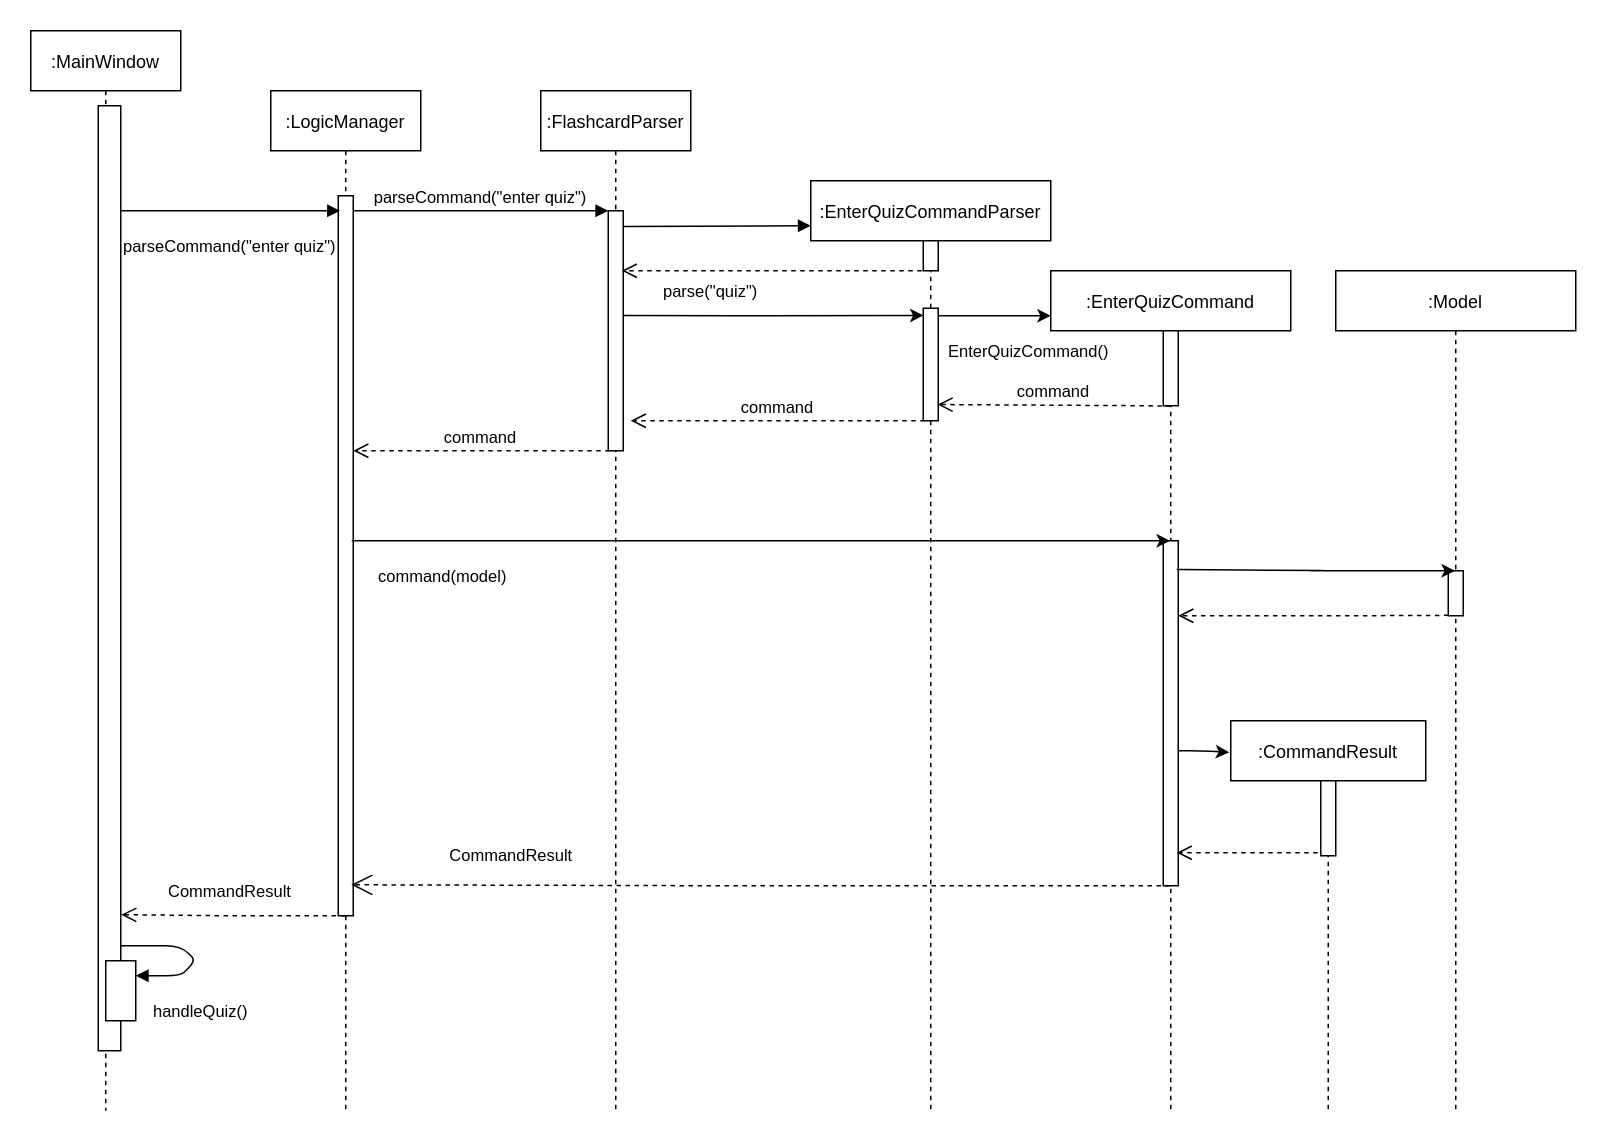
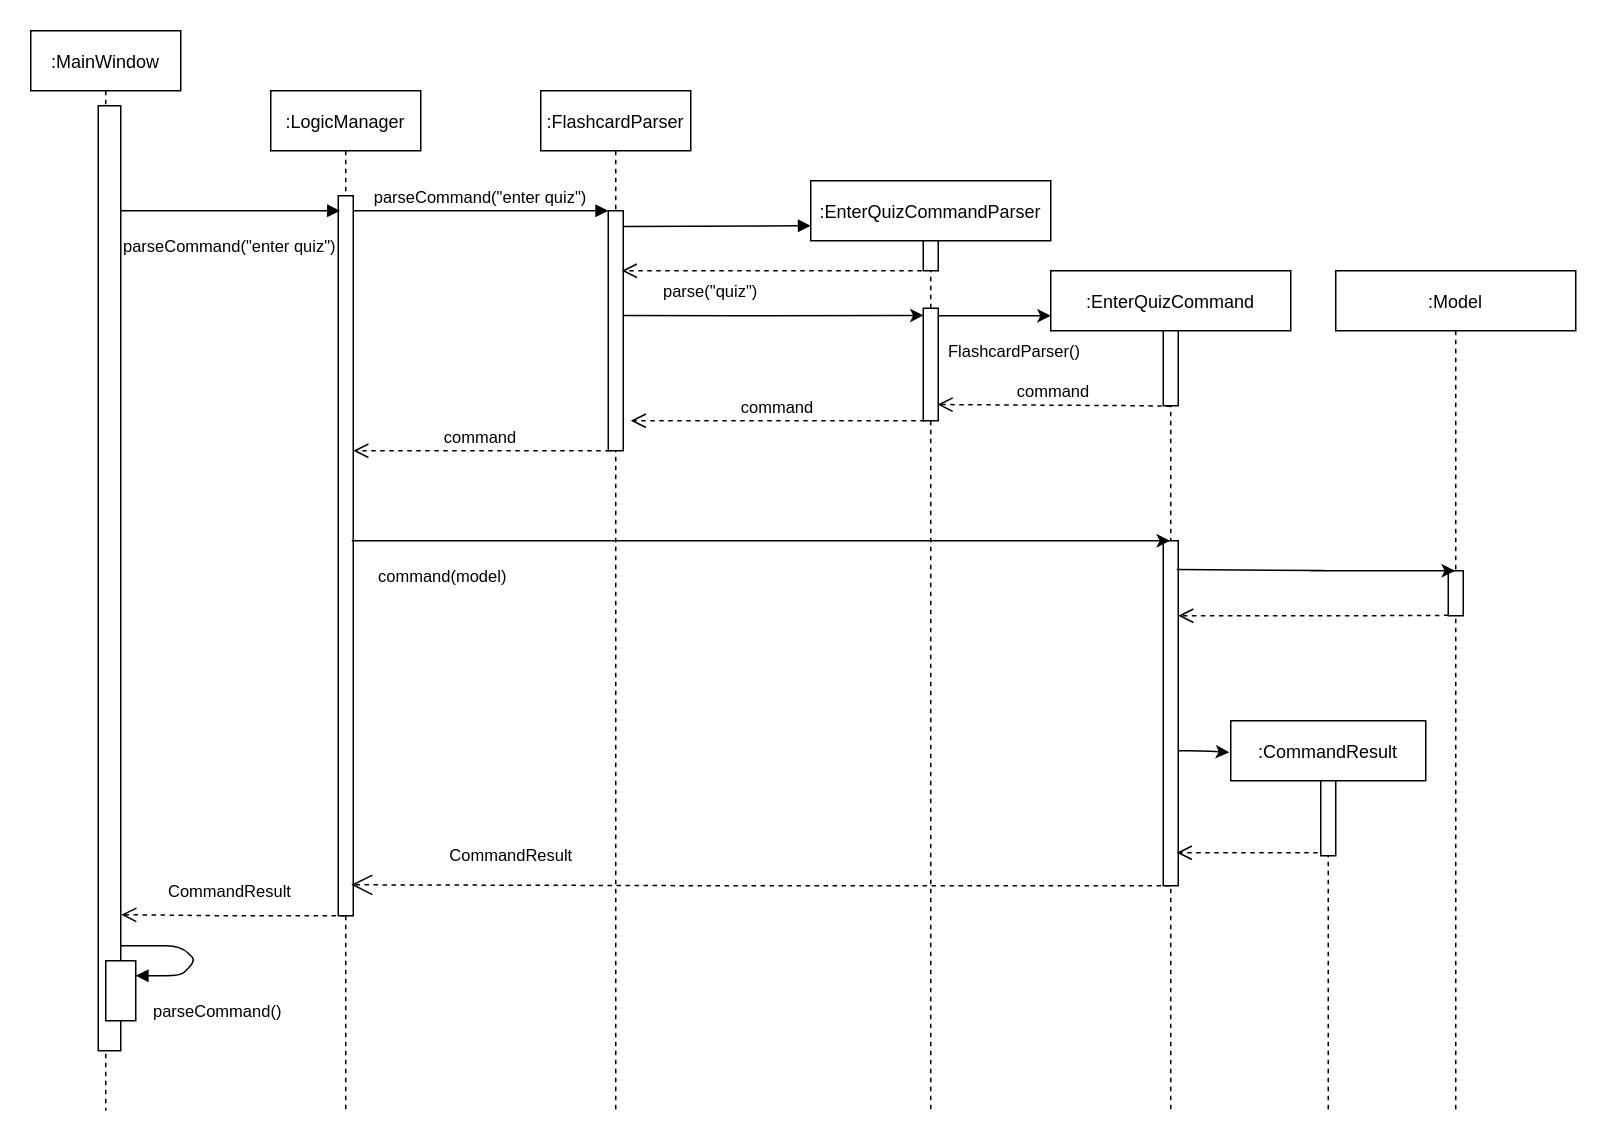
(1037, 352) -> (1032, 352)
(210, 1012) -> (224, 1012)
